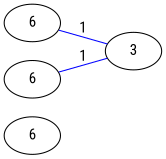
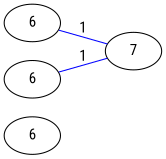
(134, 51) -> (134, 51)
